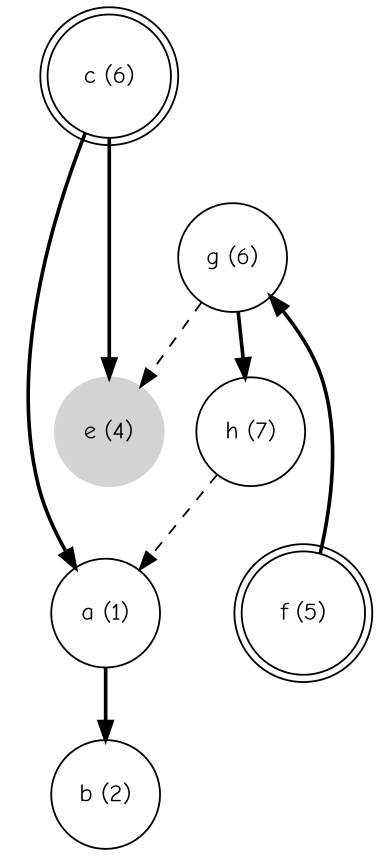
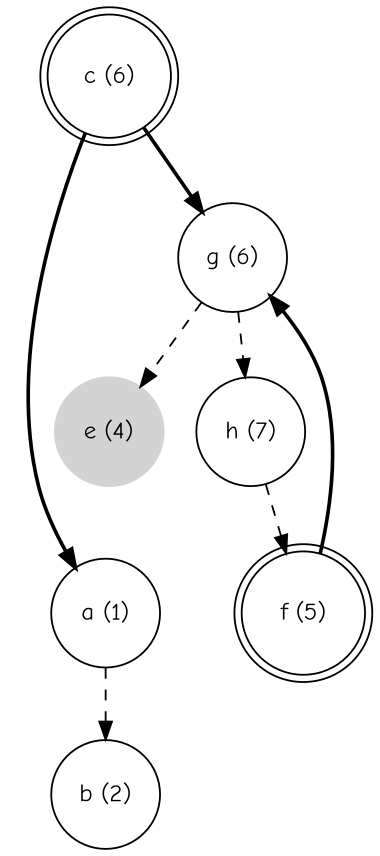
(109, 249) -> (168, 162)
(241, 336) -> (241, 336)
(184, 515) -> (273, 510)
(106, 695) -> (106, 695)
